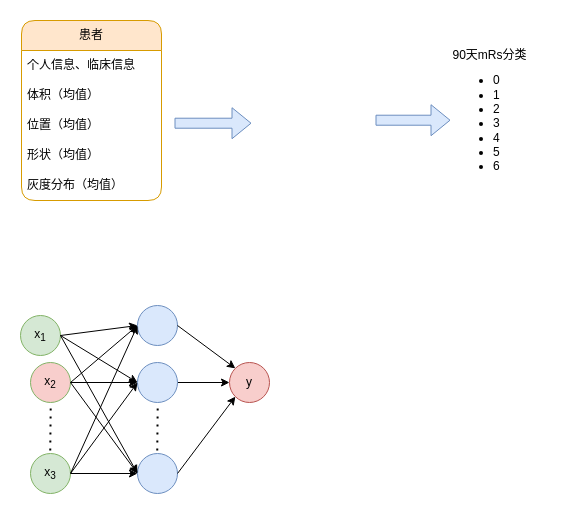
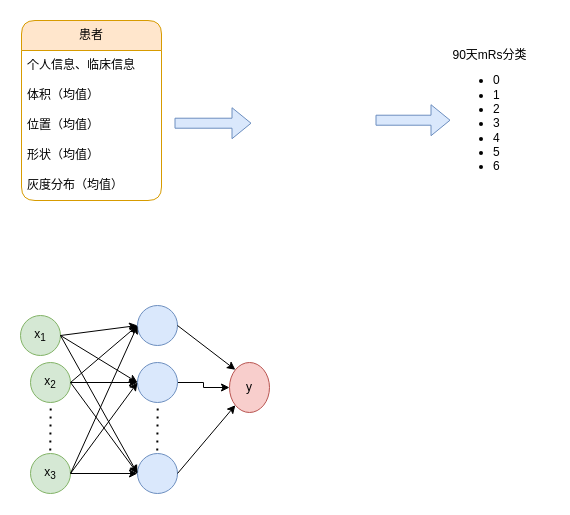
(51, 383) -> (51, 383)
(250, 383) -> (250, 388)
